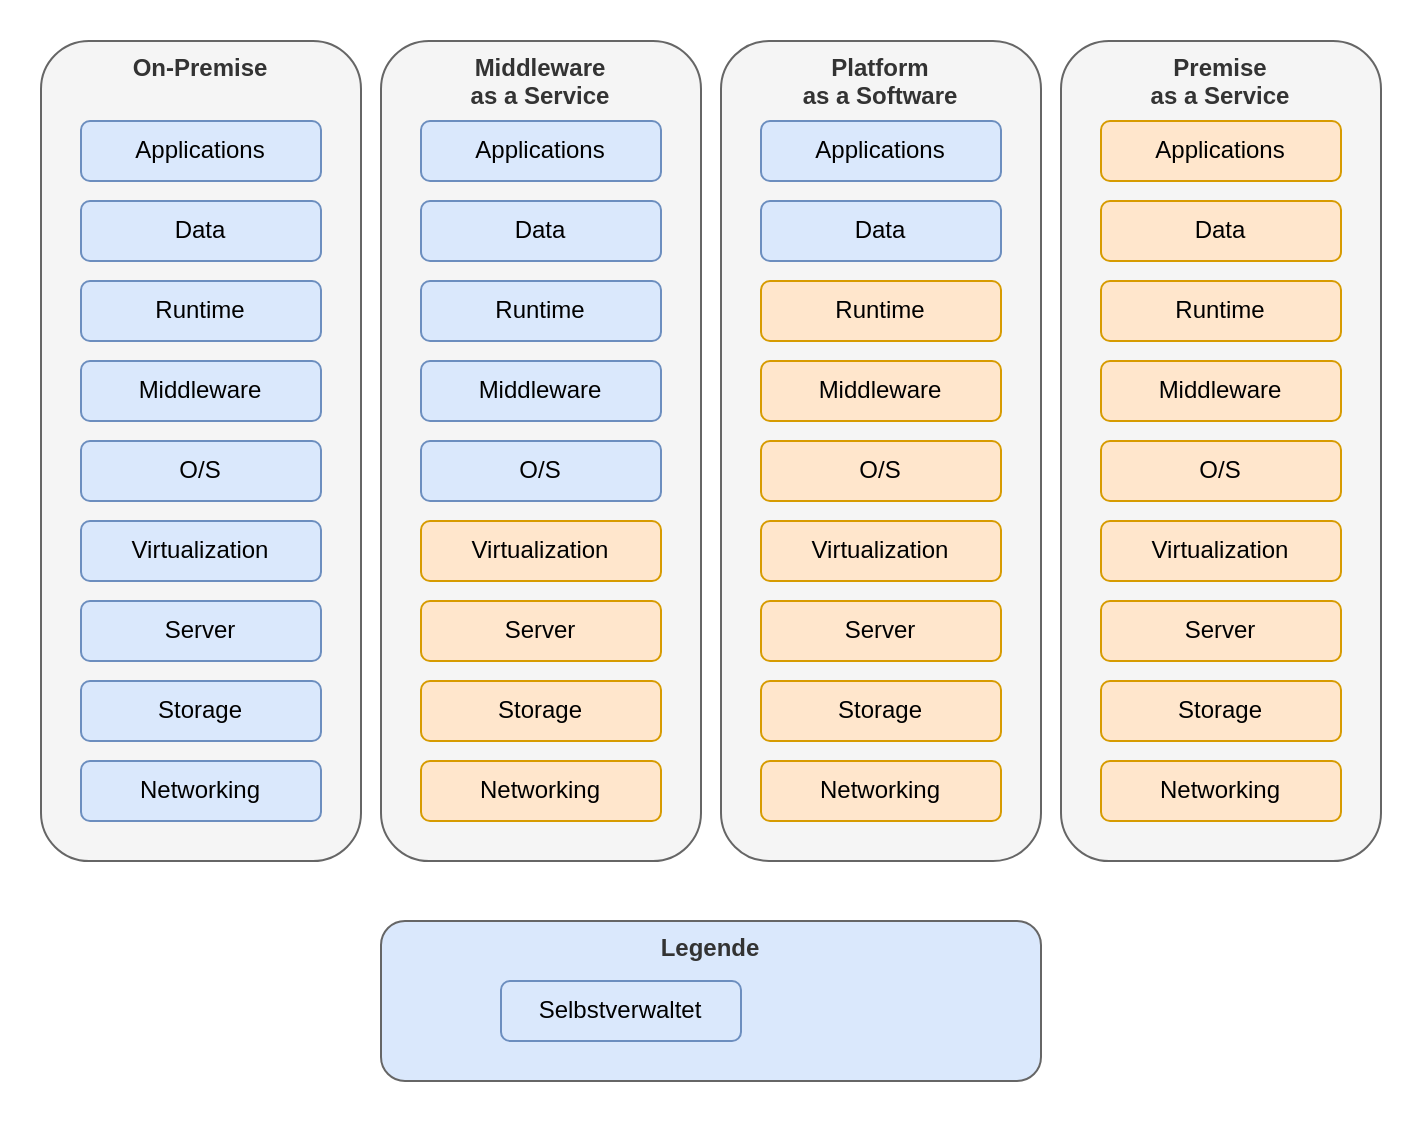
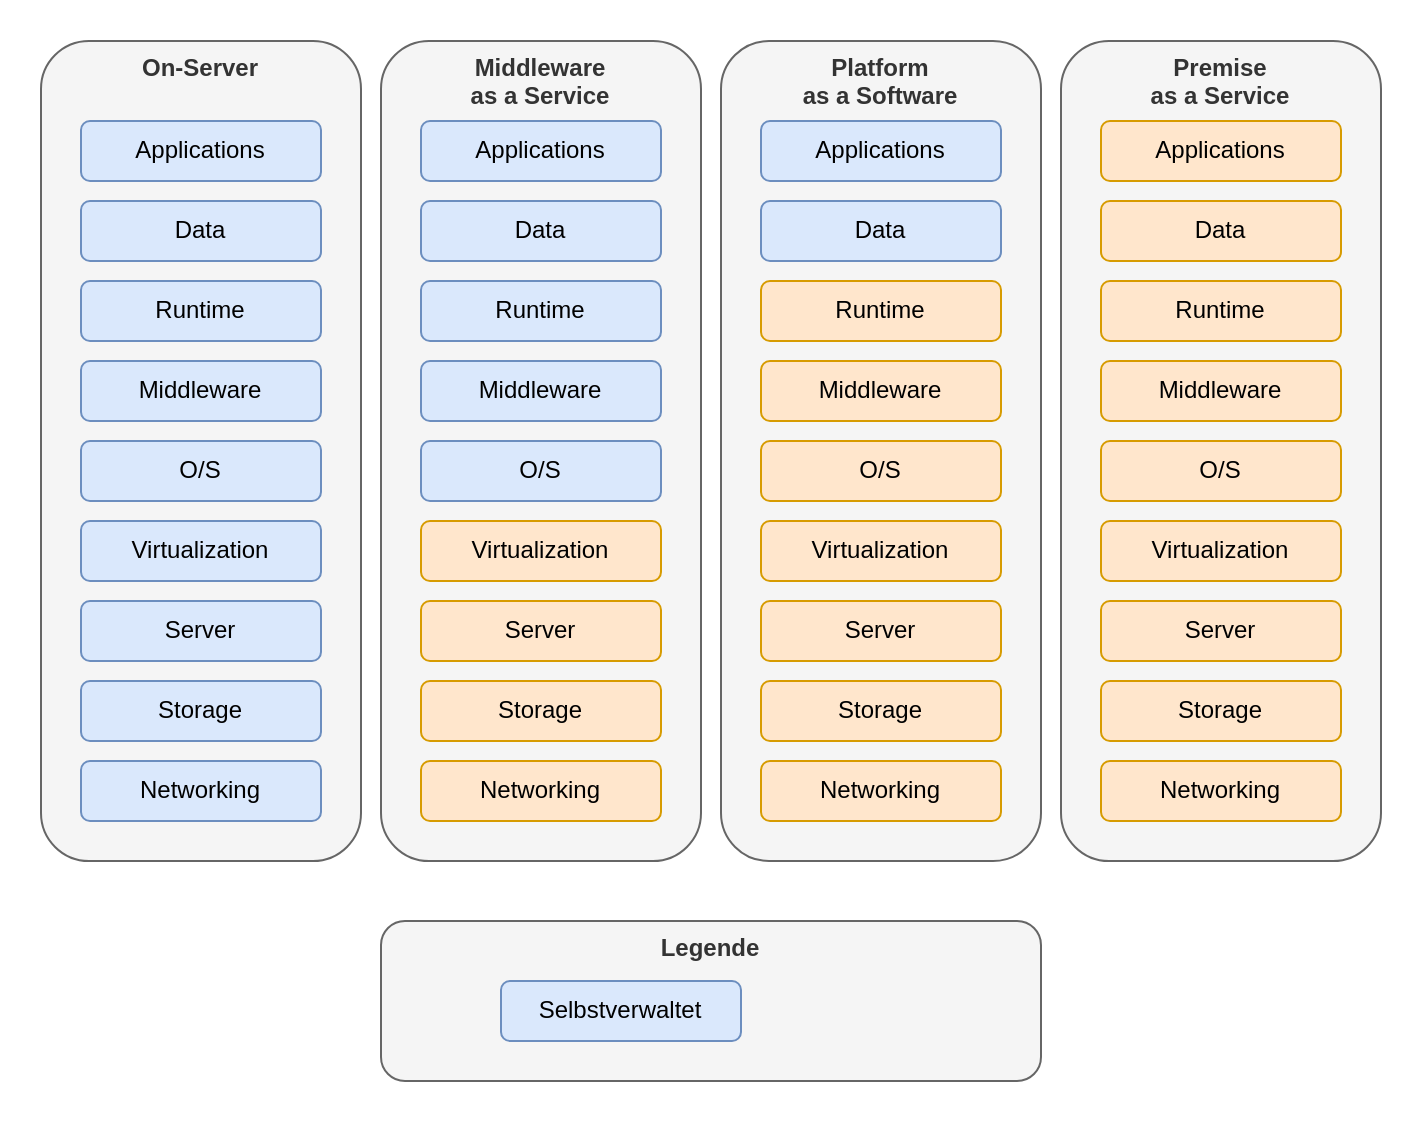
(201, 69) -> (201, 69)
(711, 949) -> (711, 949)
